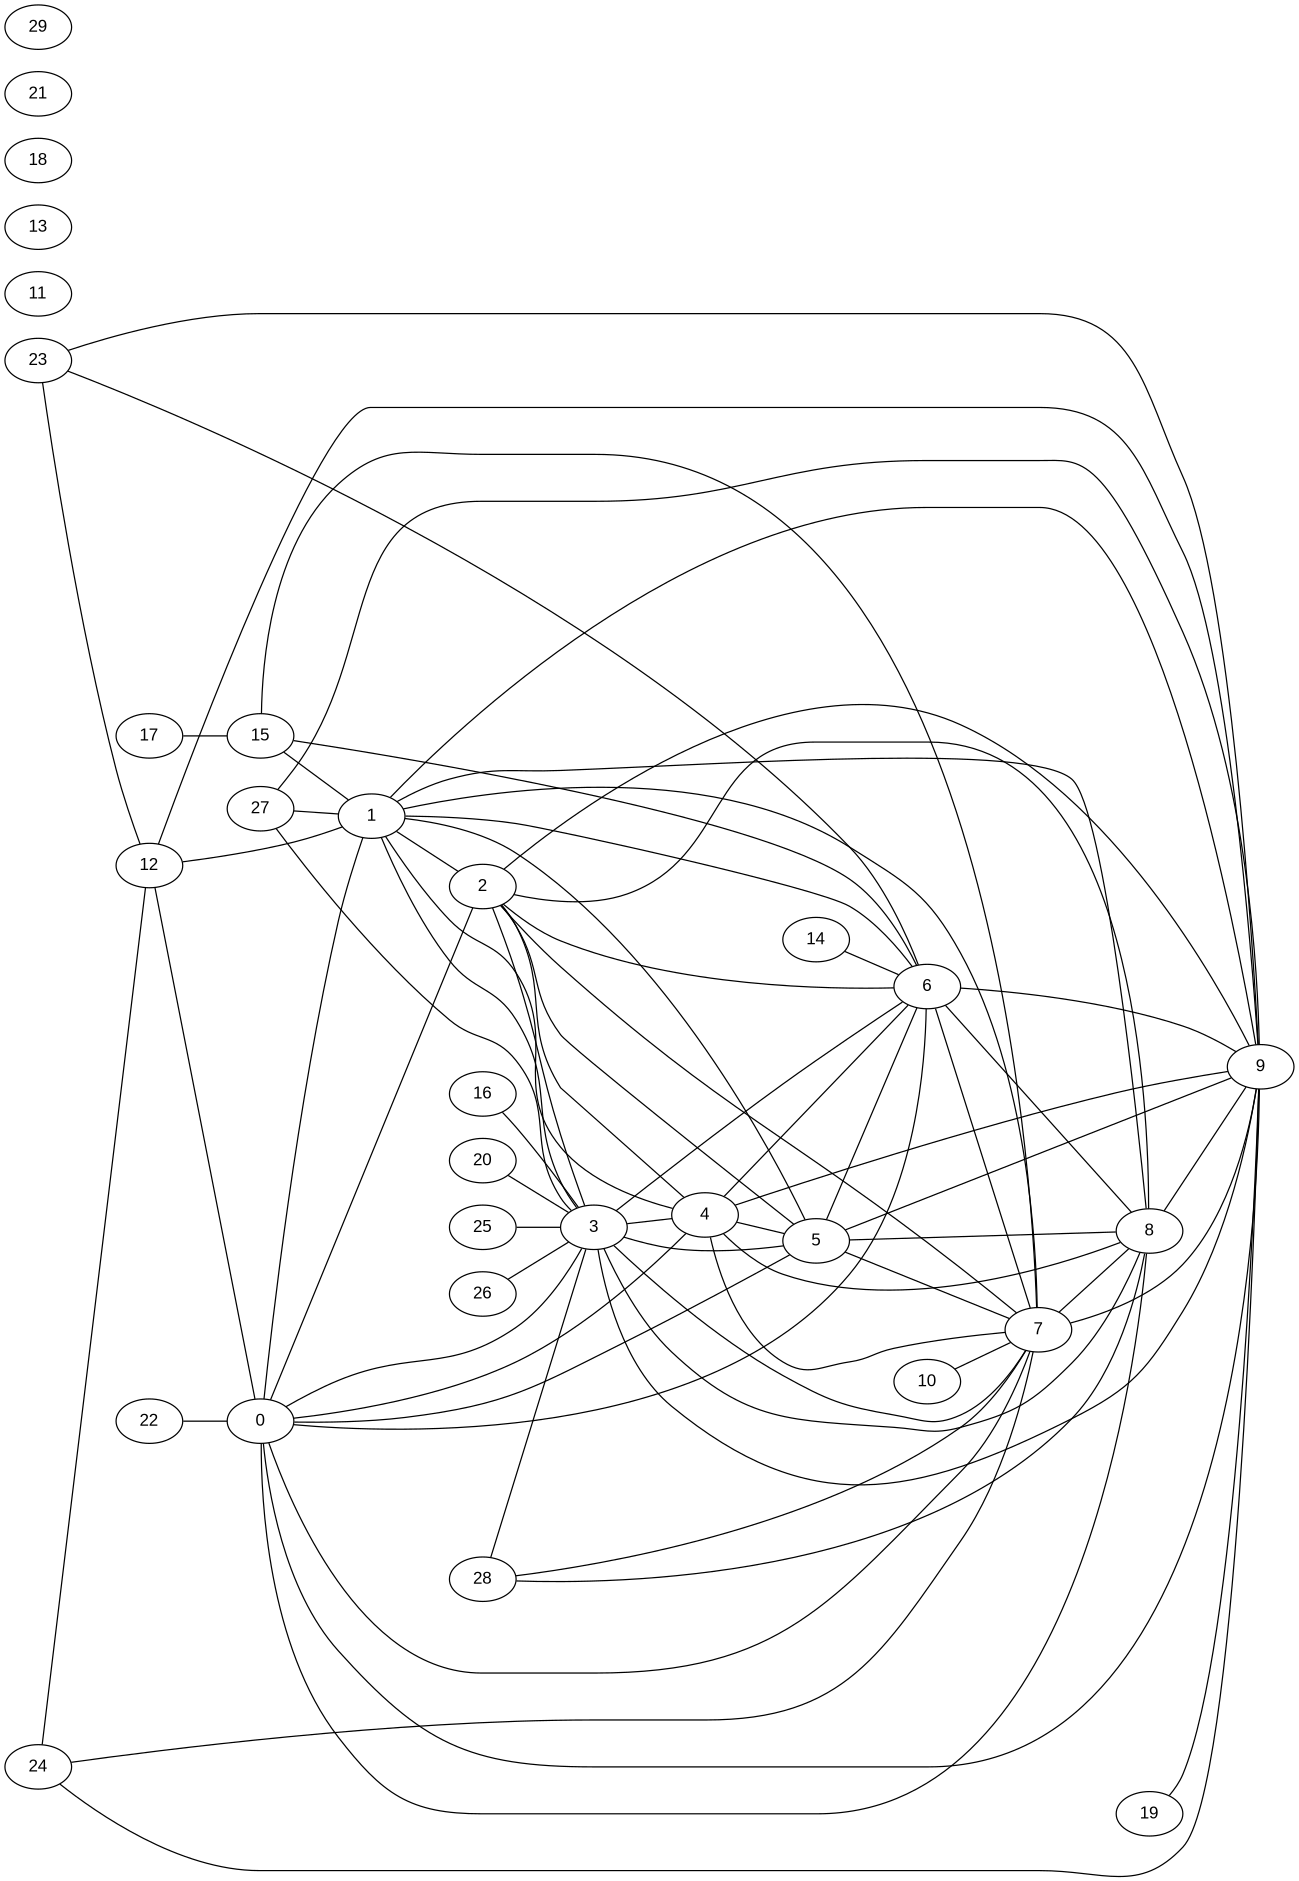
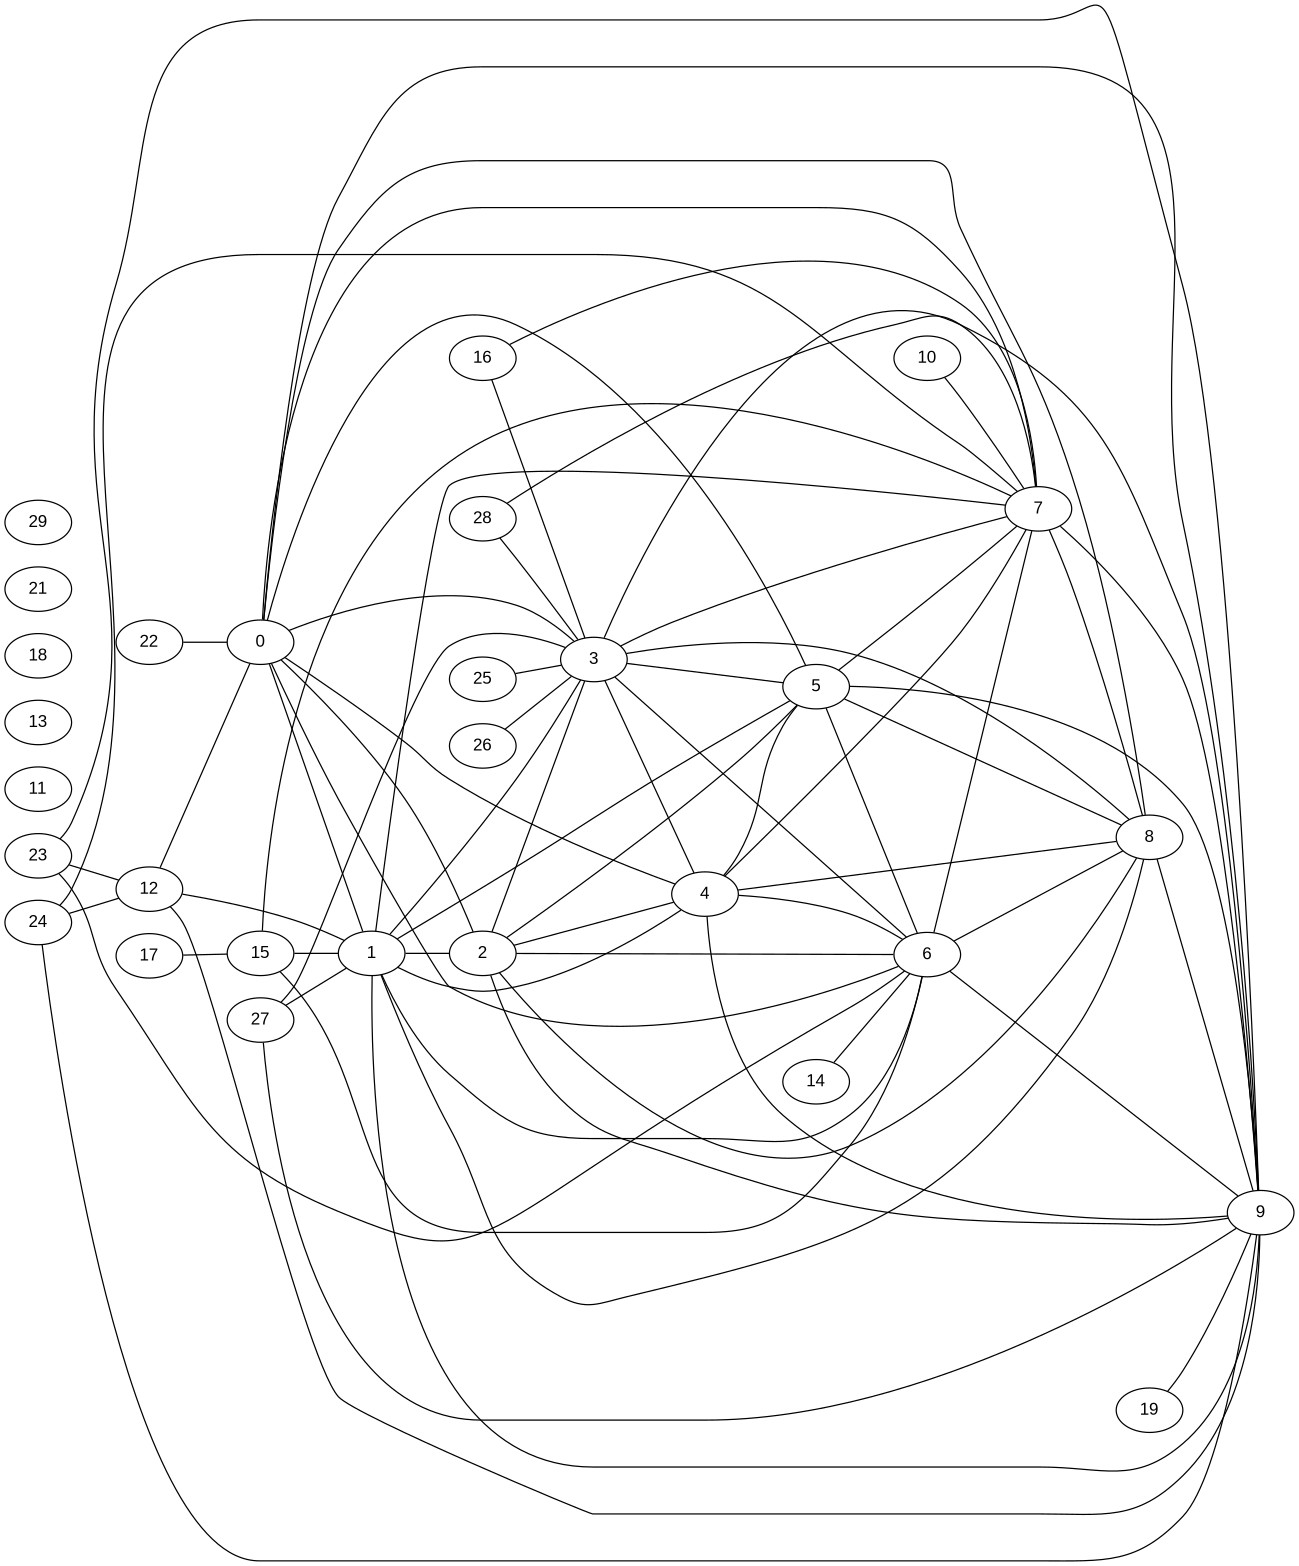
(765, 1127) -> (834, 262)
(483, 1161) -> none
(880, 1532) -> none
